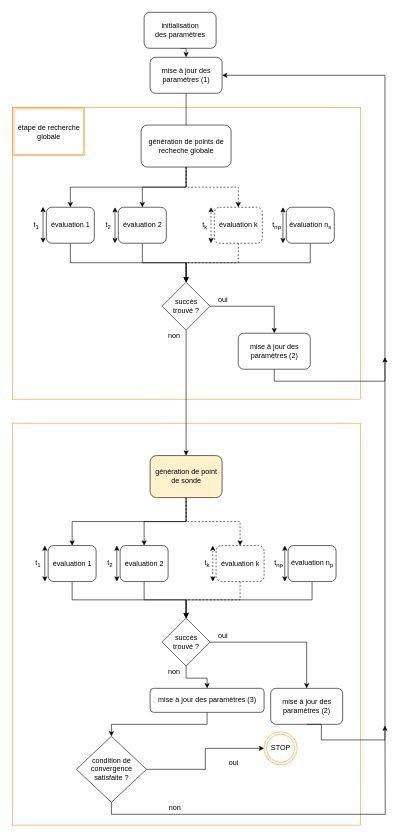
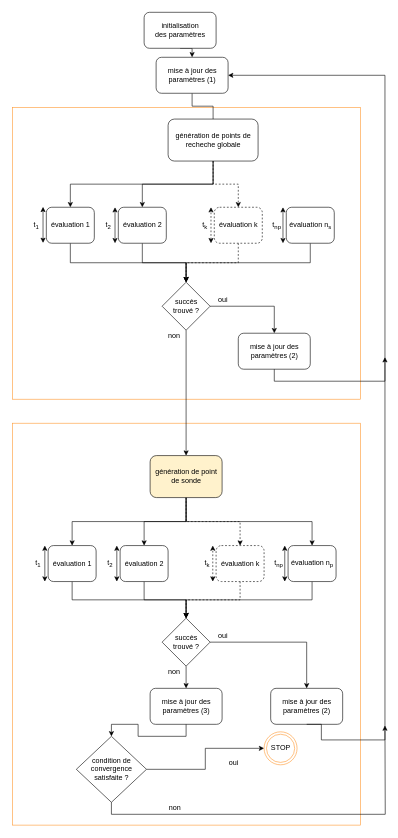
(186, 75) -> (192, 75)
(49, 132) -> none
(186, 146) -> (213, 140)
none -> (277, 522)
(207, 701) -> (186, 707)
